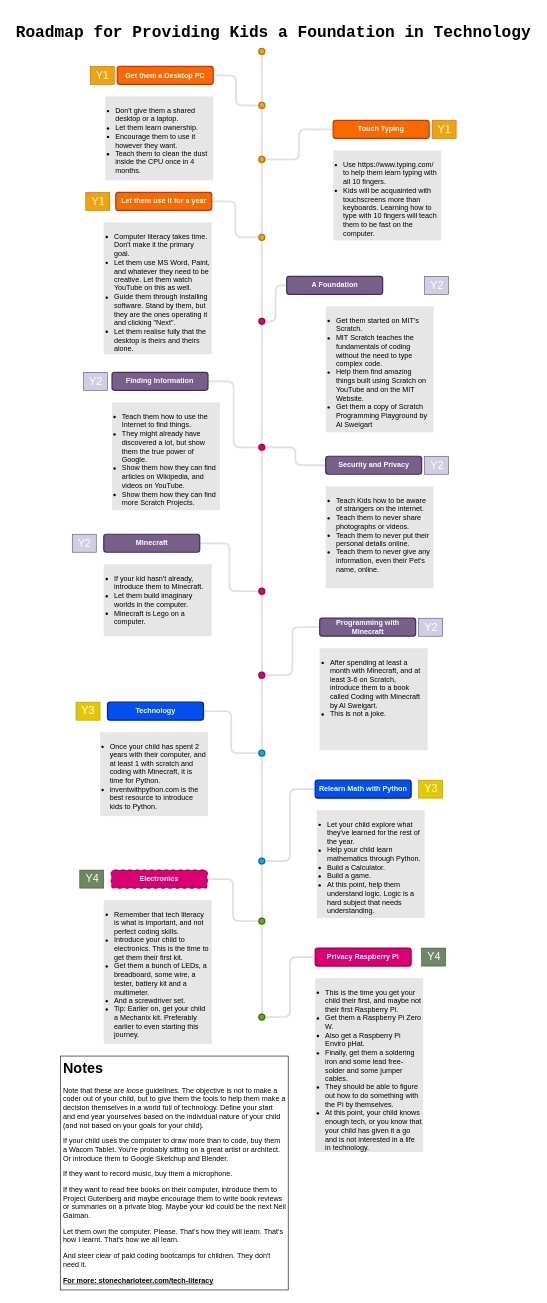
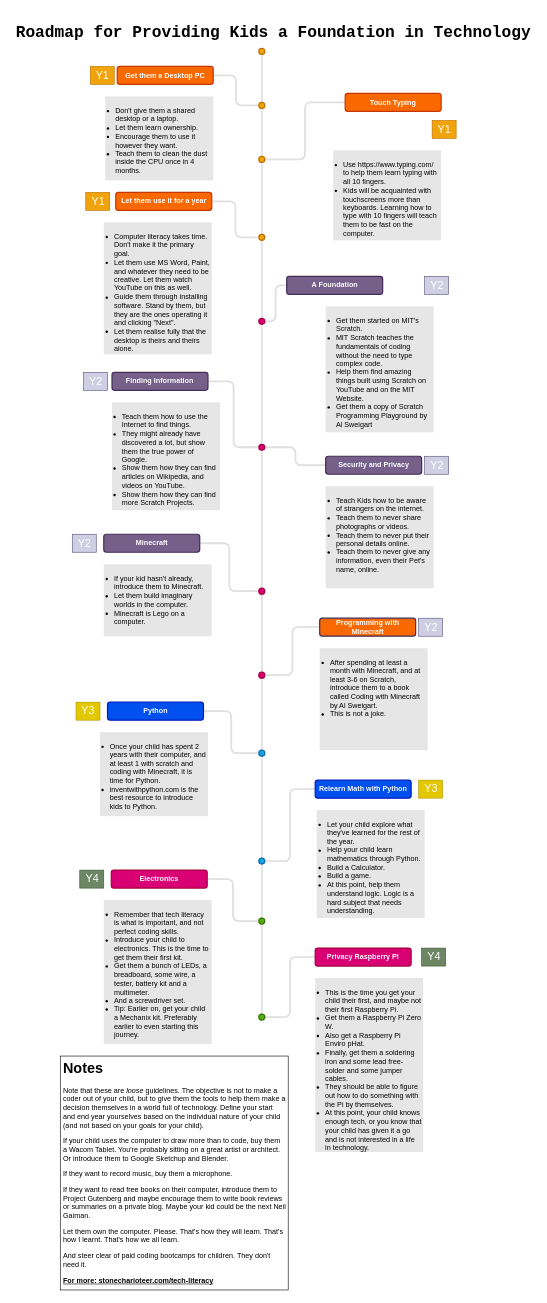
(381, 129) -> (393, 102)
(368, 627) -> (368, 627)
(156, 711) -> (156, 711)
(159, 879) -> (159, 879)
